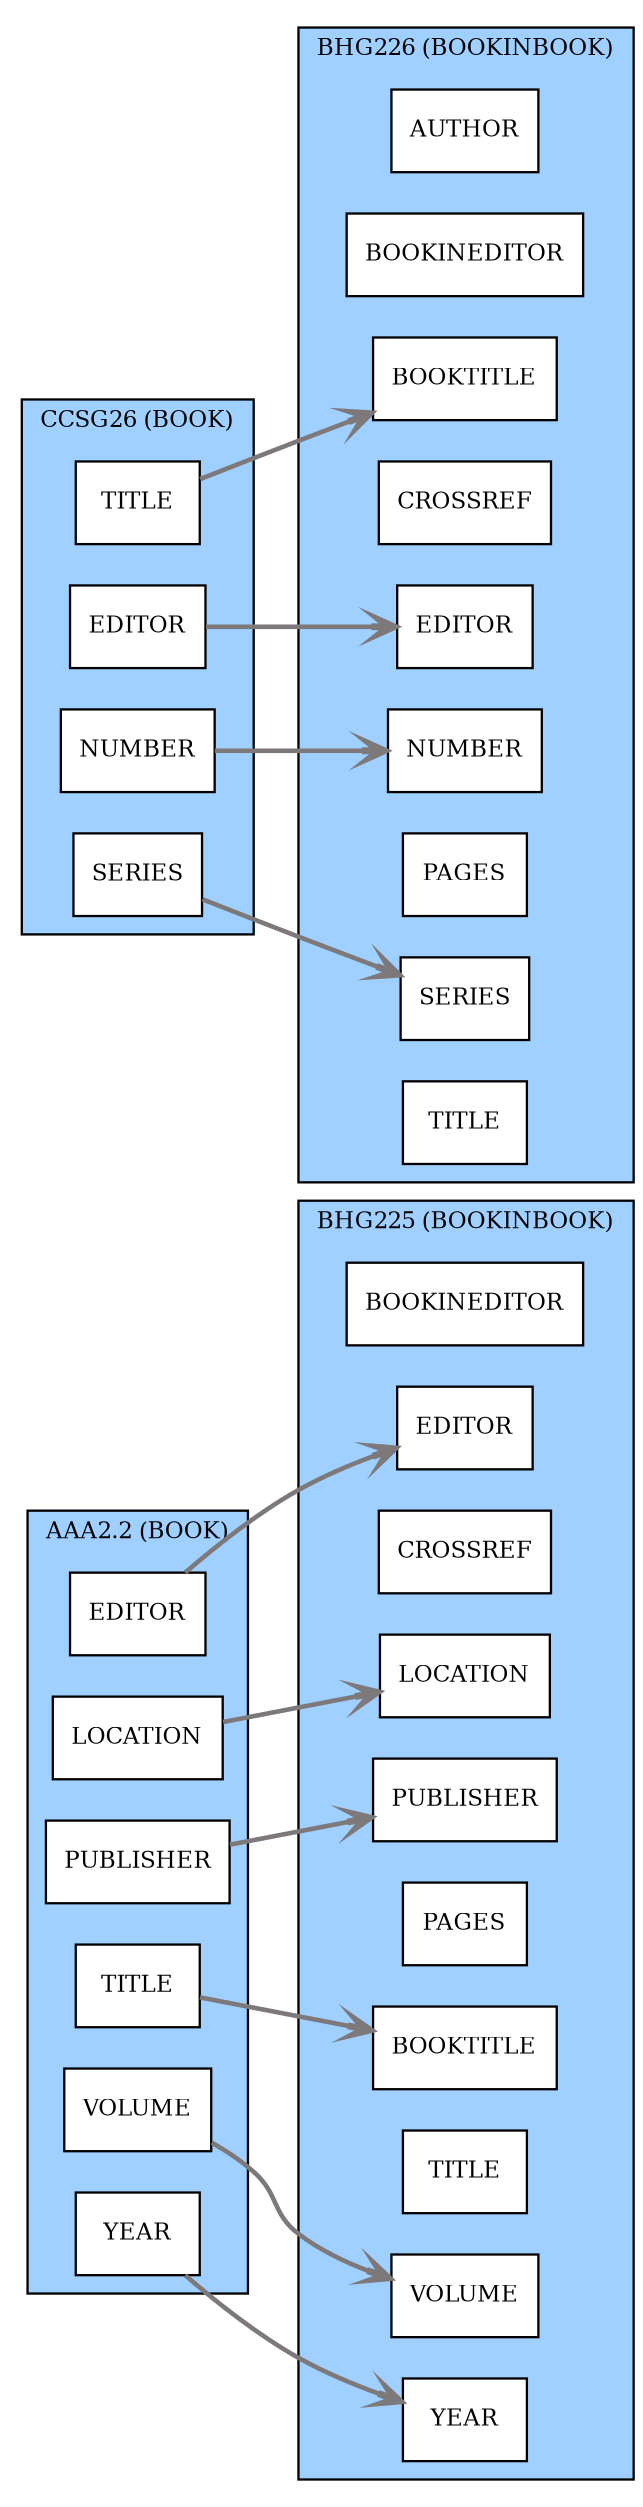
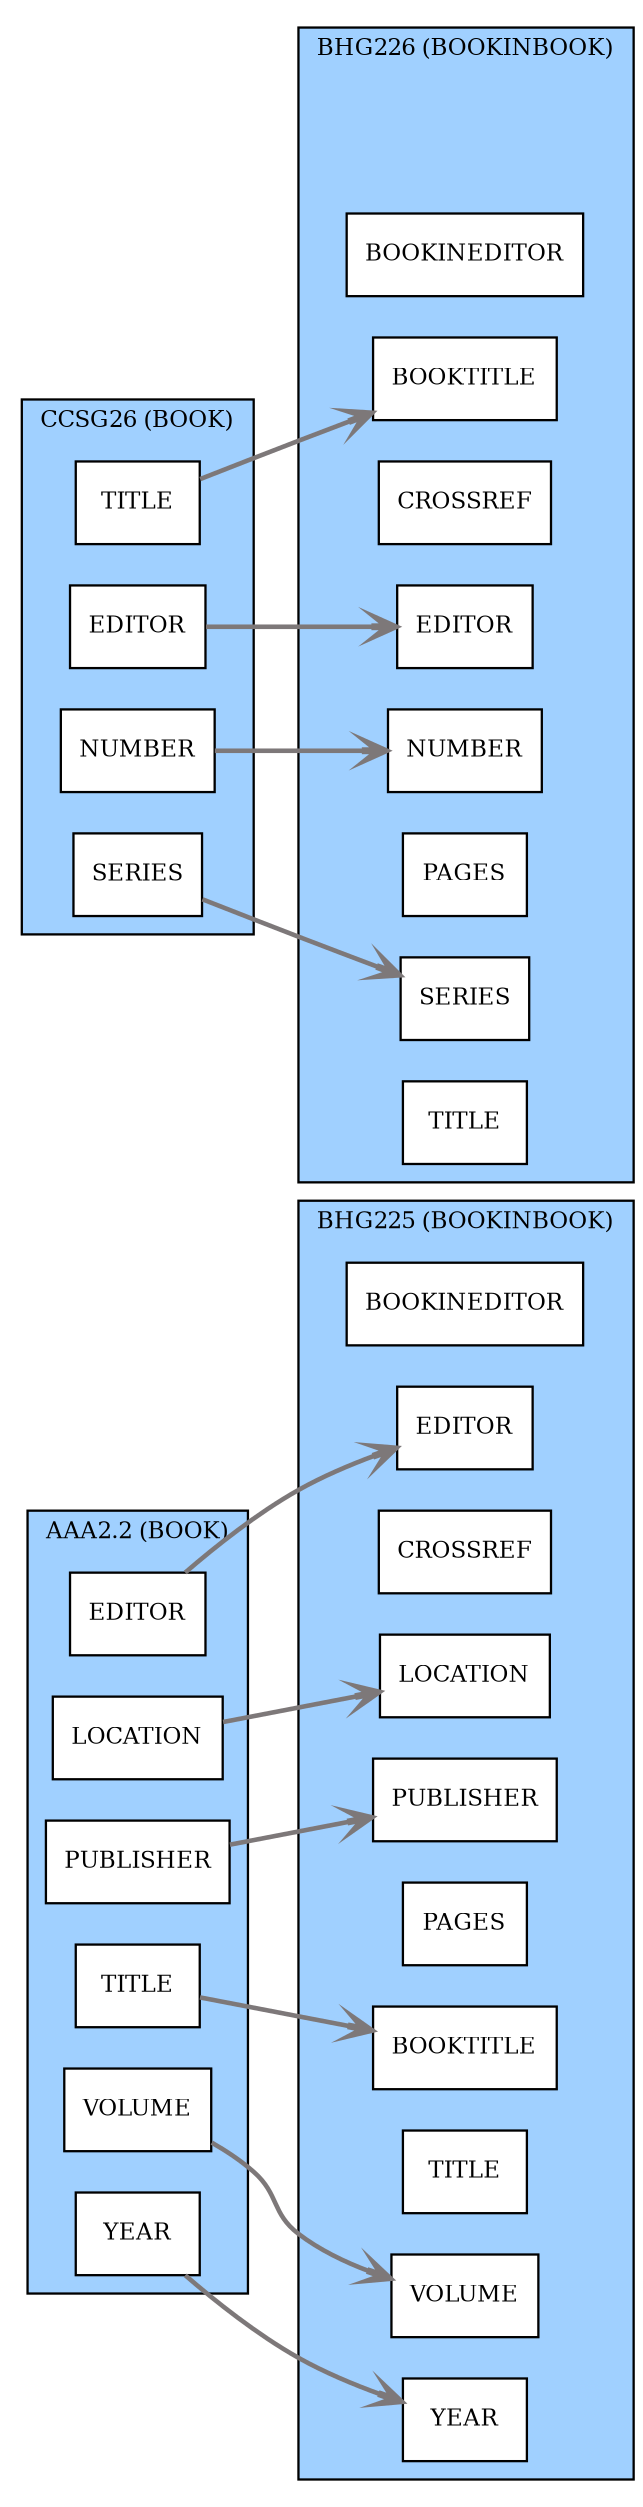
(465, 131) -> none
